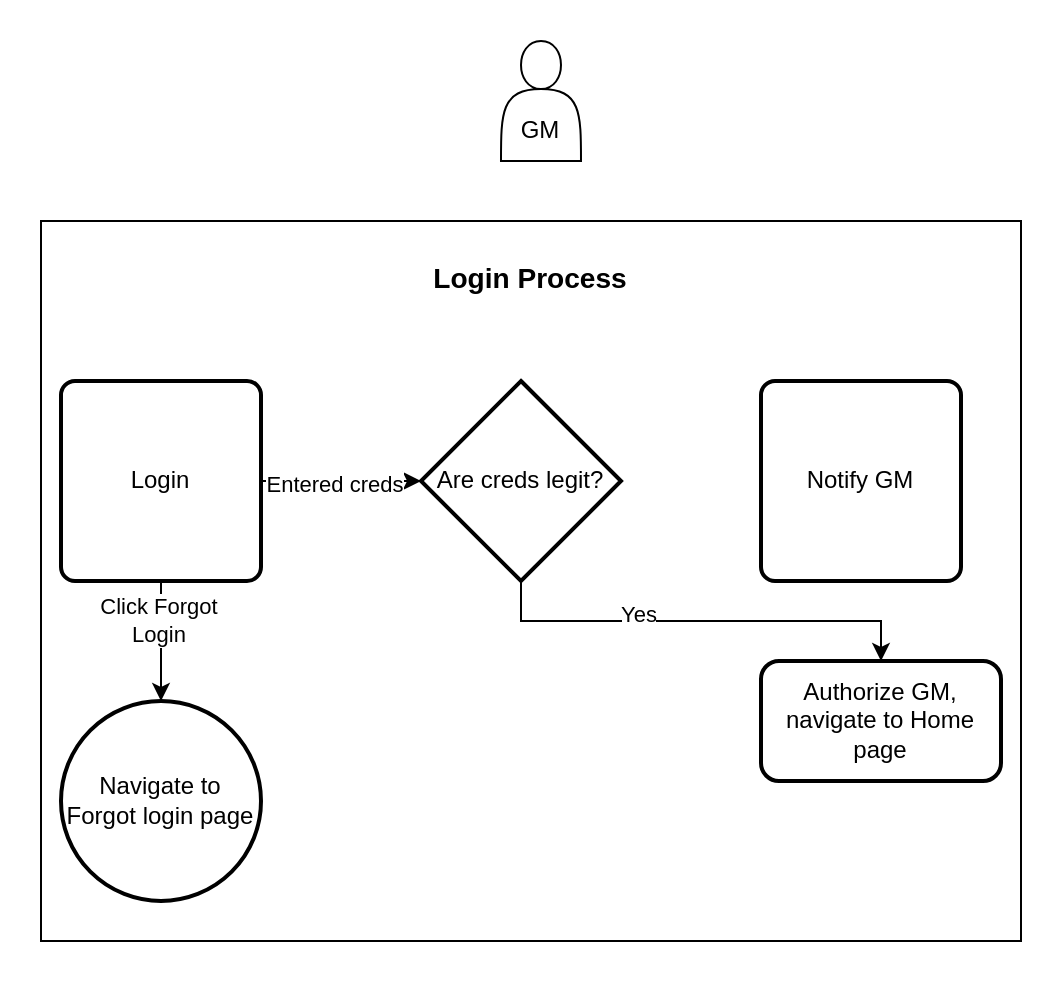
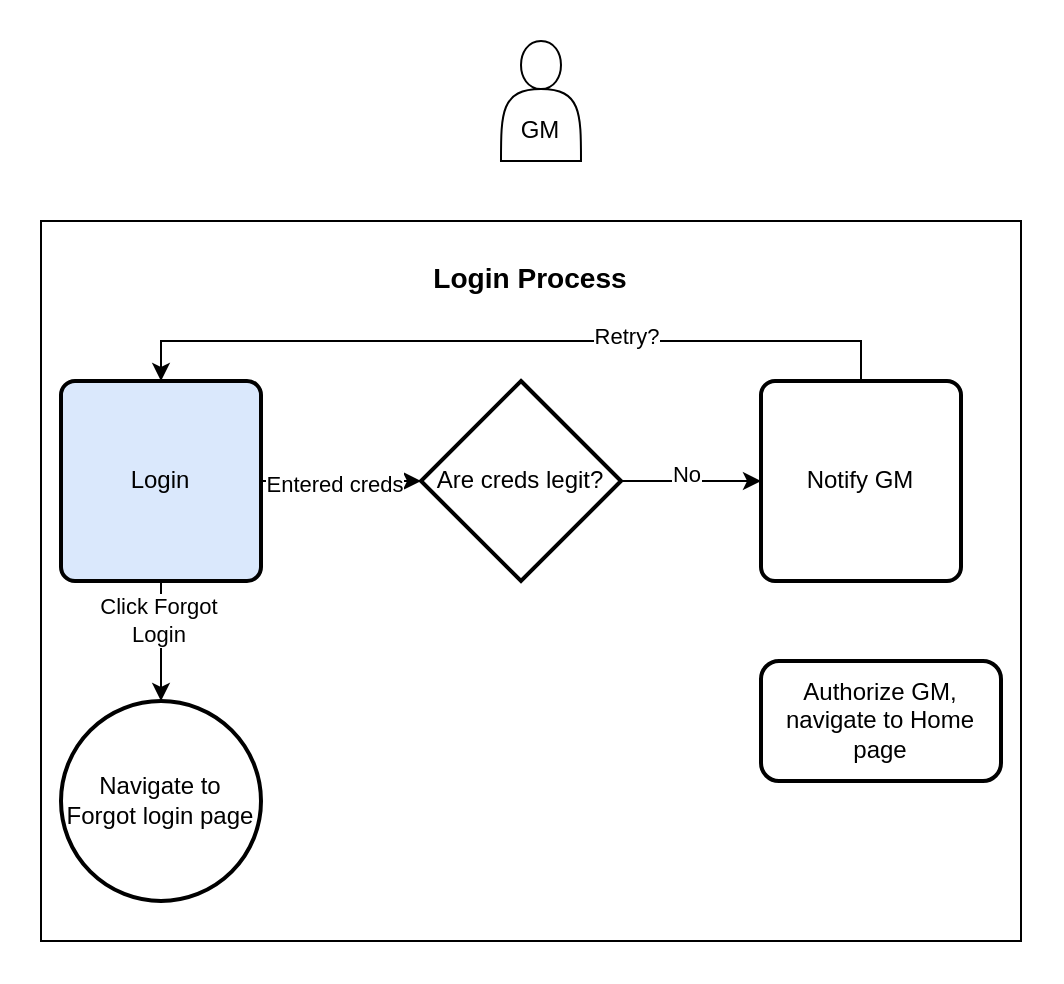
none -> (517, 341)
(161, 481) -> (161, 481)
none -> (684, 481)
(694, 621) -> none
